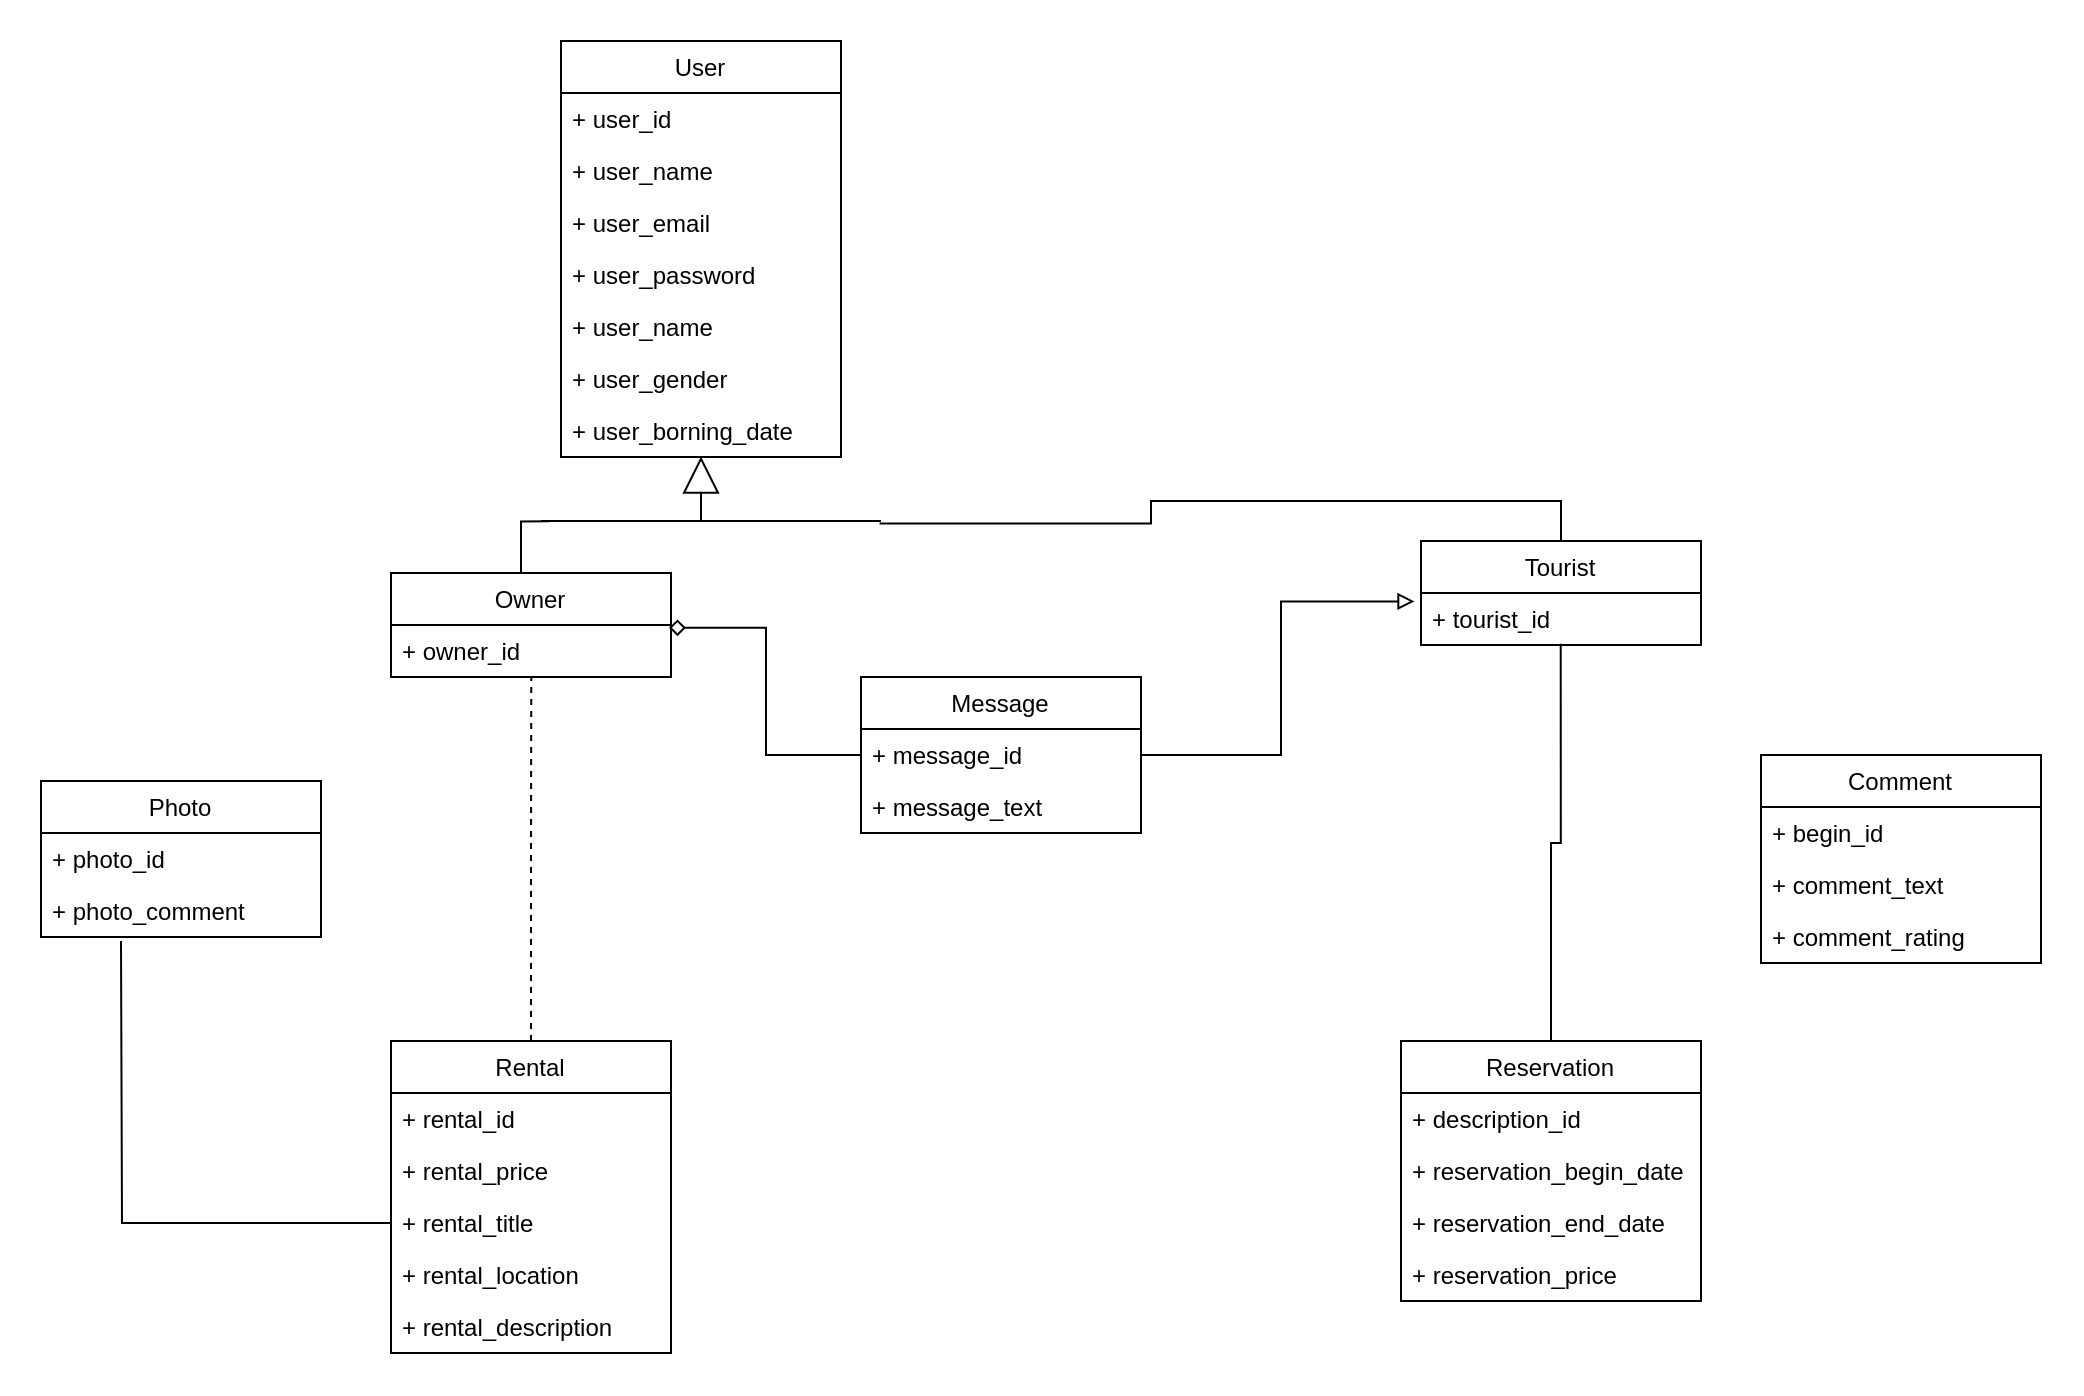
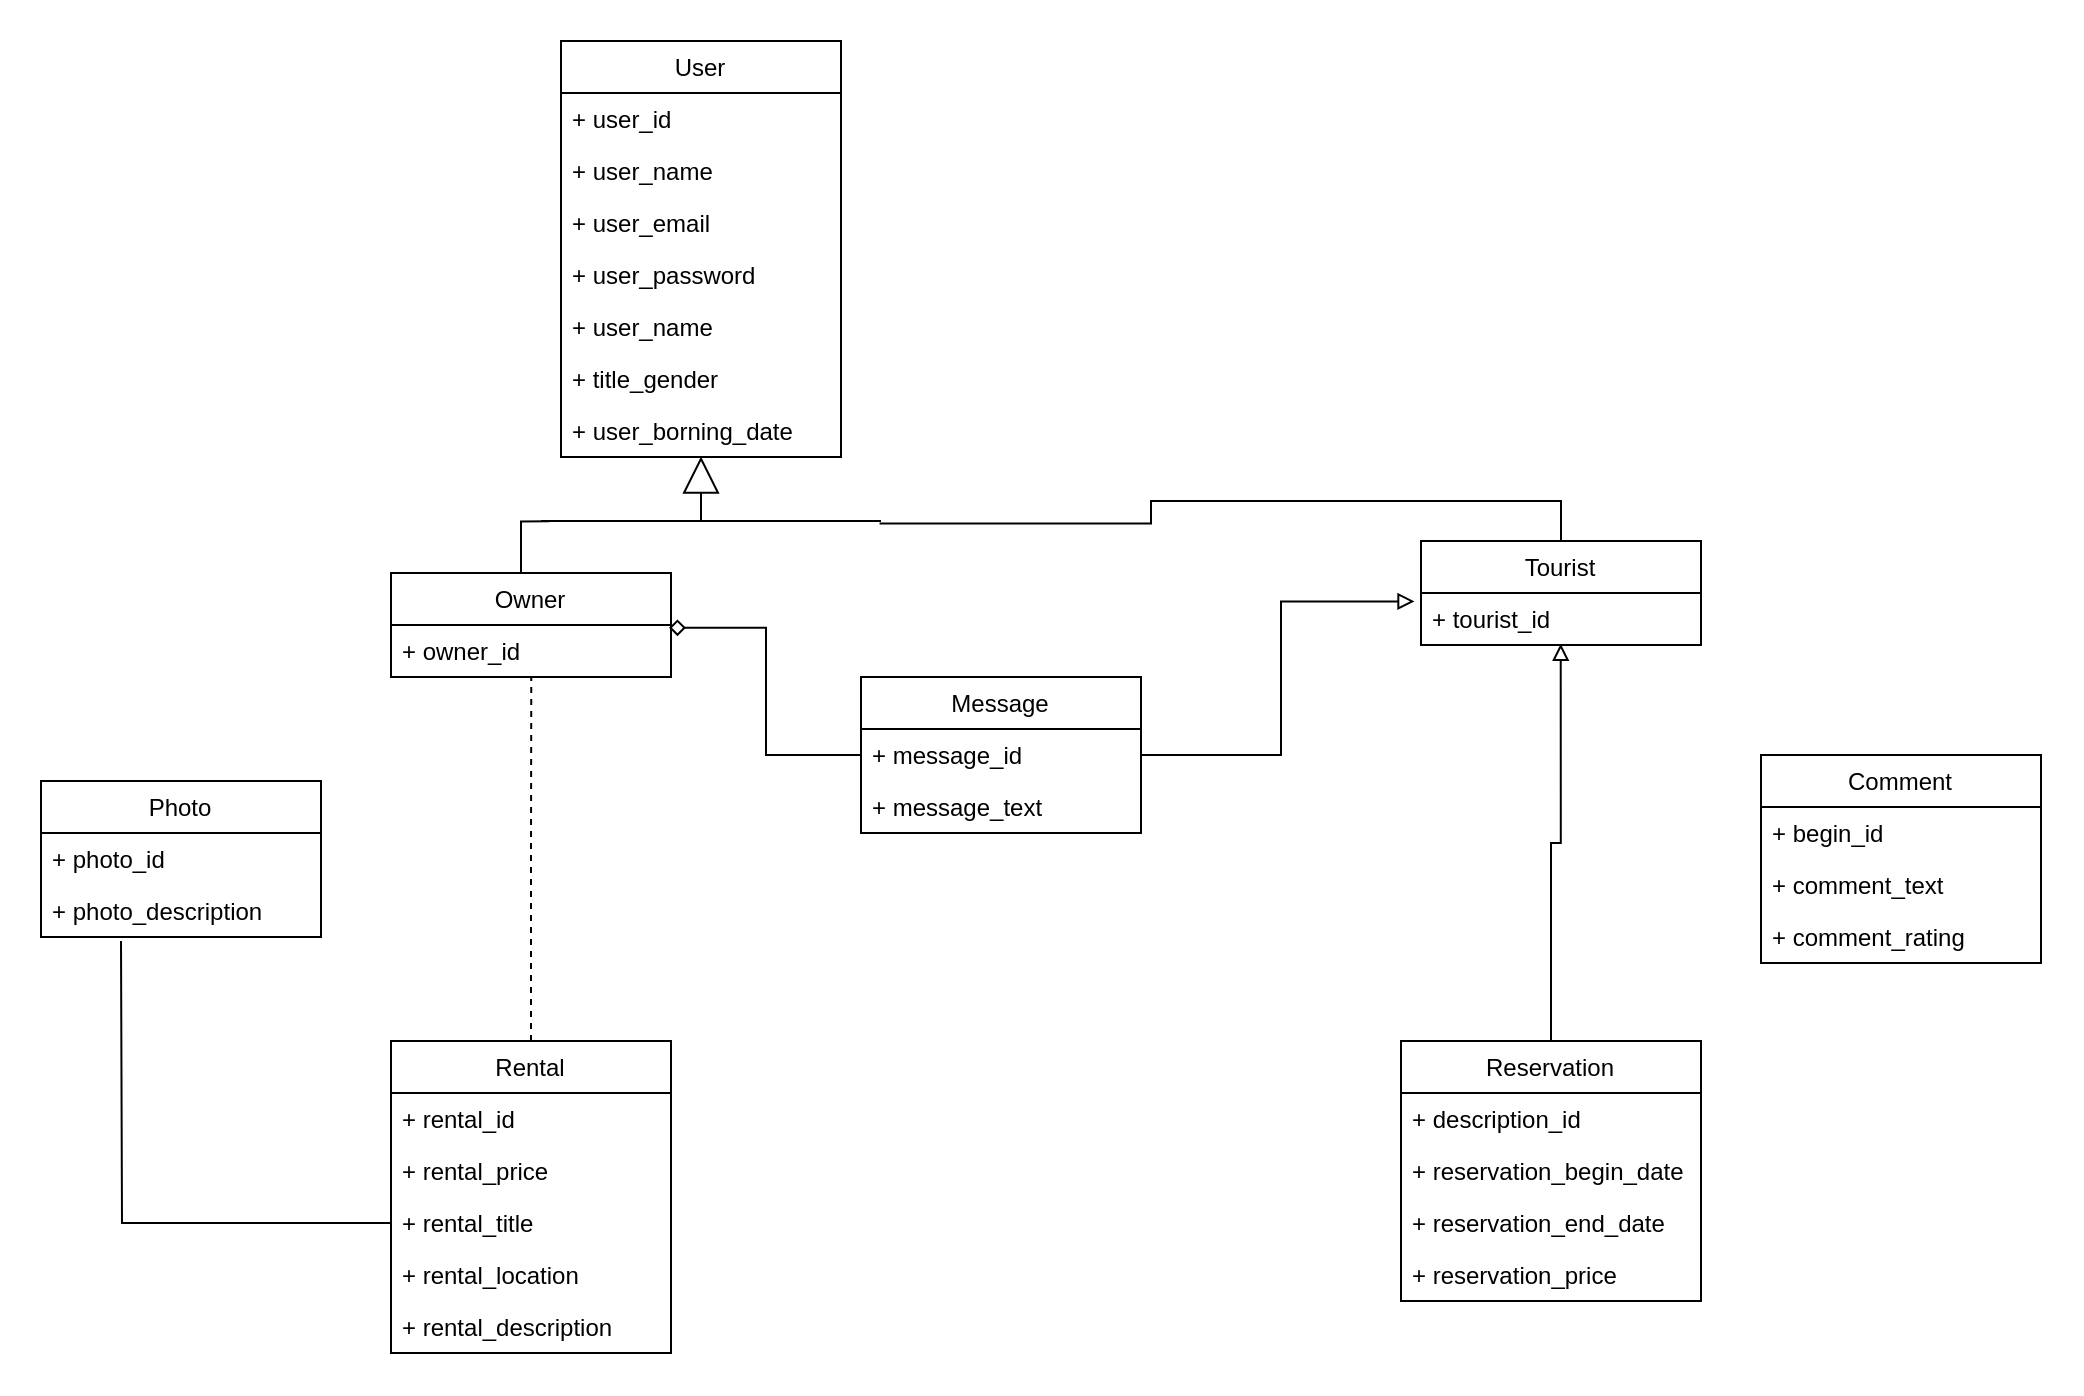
(656, 380) -> (657, 380)
(1561, 654) -> (1561, 661)
(150, 912) -> (170, 912)
